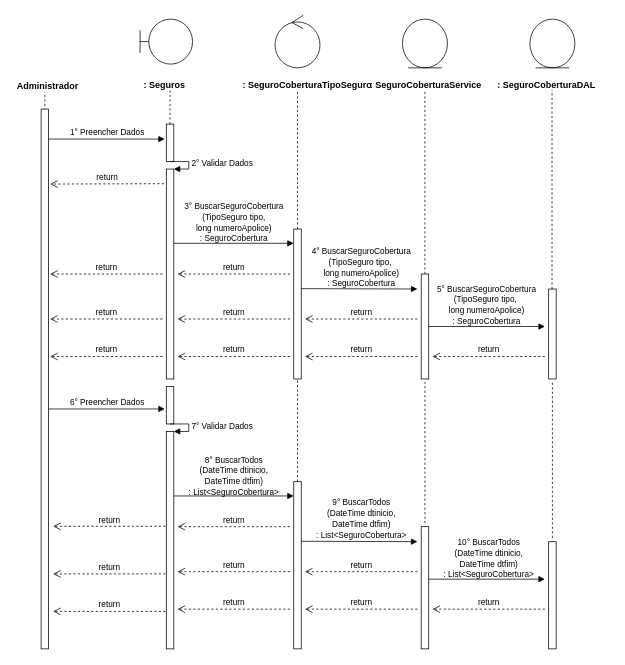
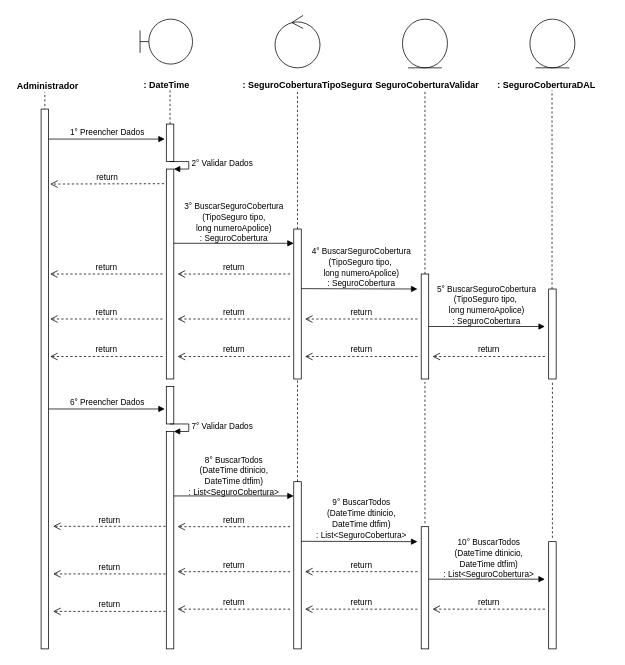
(164, 86) -> (165, 86)
(428, 86) -> (427, 86)
